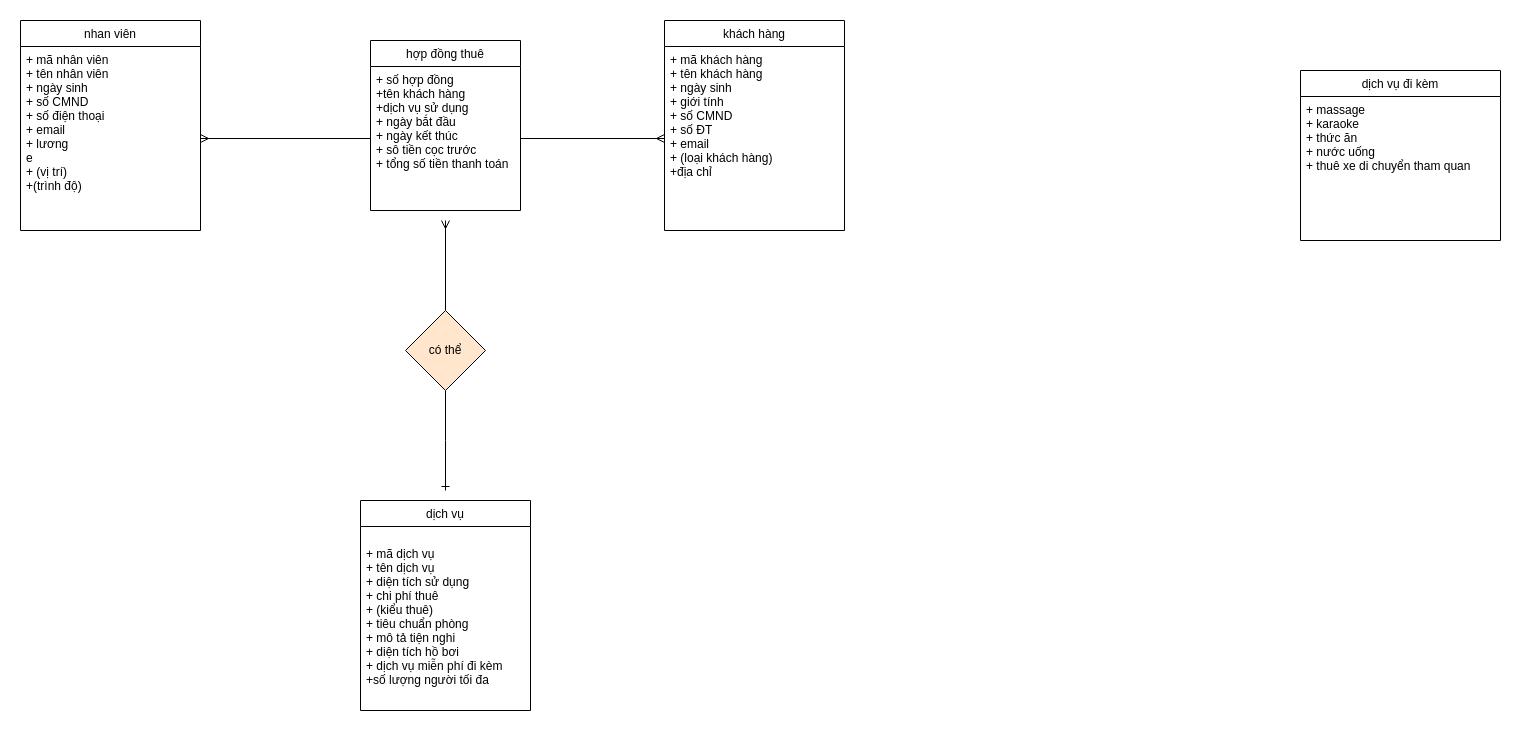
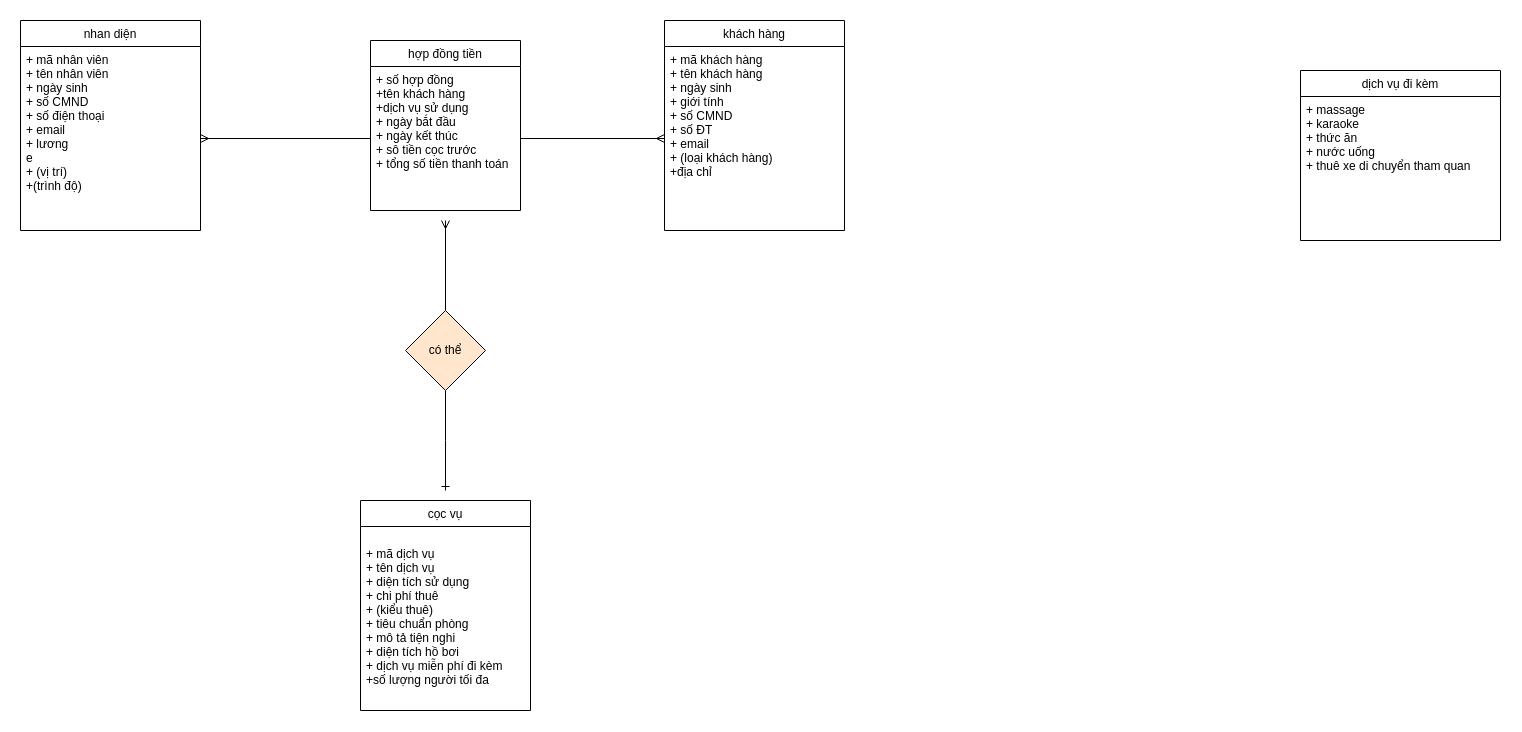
(110, 34) -> (110, 34)
(445, 54) -> (445, 54)
(445, 514) -> (445, 514)
